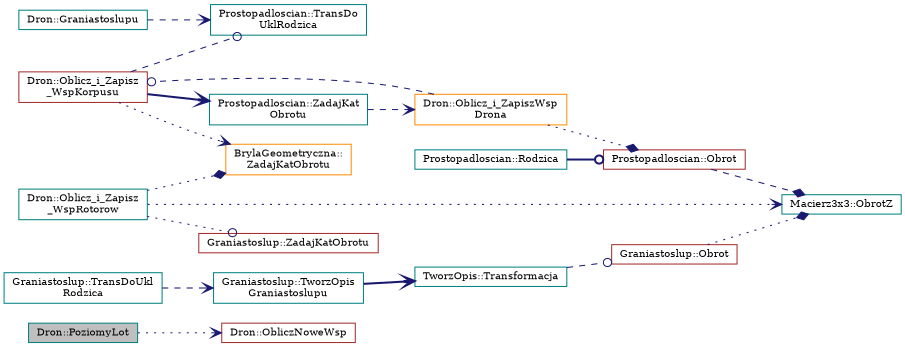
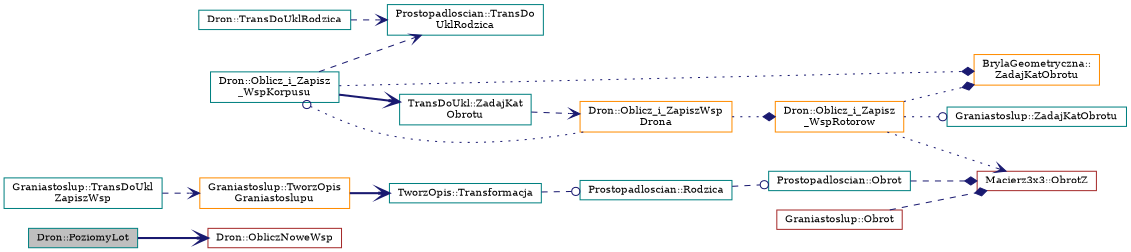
(83, 20) -> (275, 20)
(182, 55) -> (365, 55)
(295, 79) -> (444, 142)
(83, 87) -> (275, 87)
(289, 110) -> (465, 110)
(169, 123) -> (650, 79)
(587, 136) -> (748, 117)
(581, 160) -> (746, 186)
(674, 160) -> (840, 181)
(83, 204) -> (840, 117)
(842, 204) -> (1037, 181)
(752, 231) -> (932, 201)
(289, 243) -> (1037, 117)
(585, 265) -> (556, 192)
(83, 288) -> (83, 193)
(289, 288) -> (275, 193)
(174, 333) -> (168, 238)
